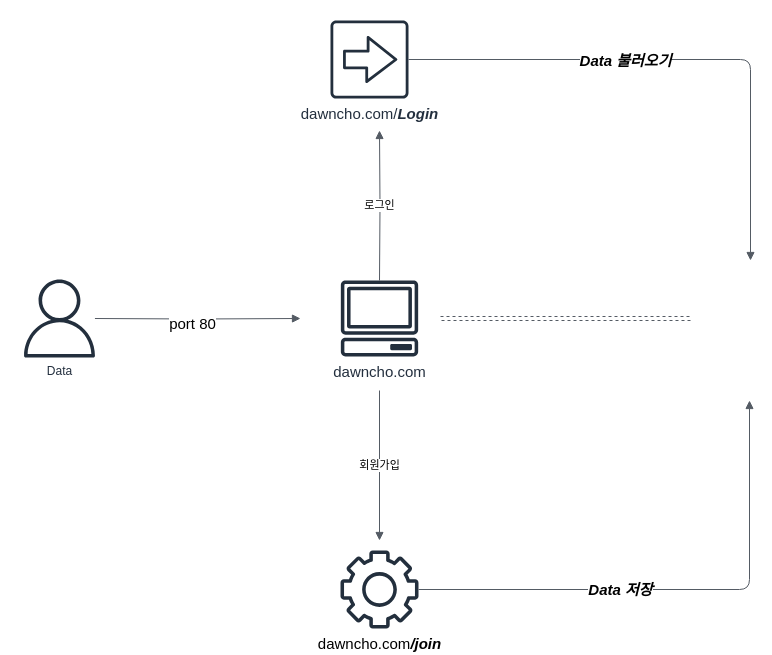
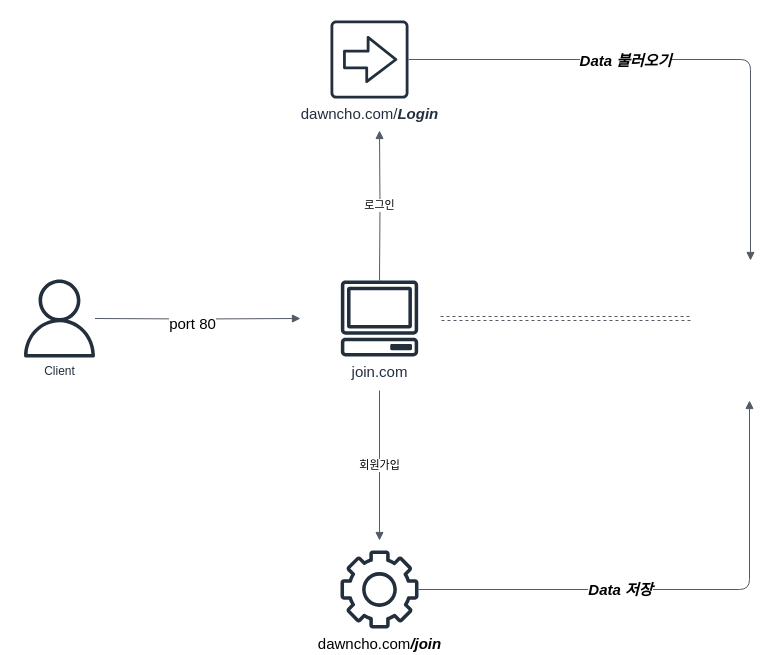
(380, 371) -> (380, 371)
(60, 372) -> (60, 372)
